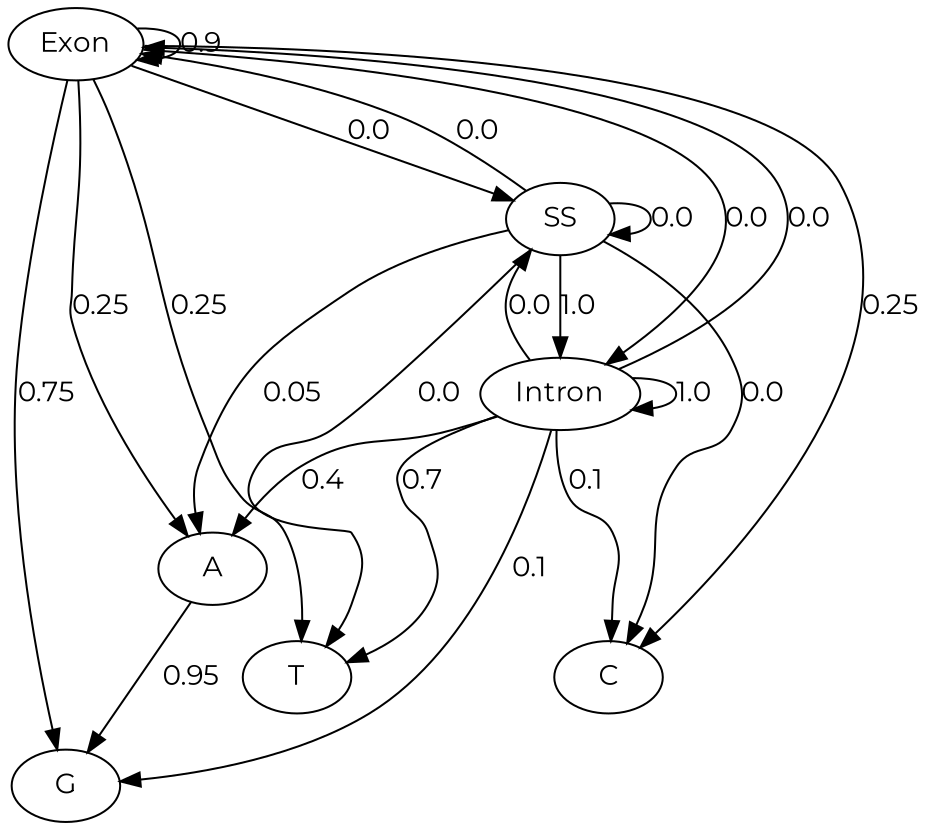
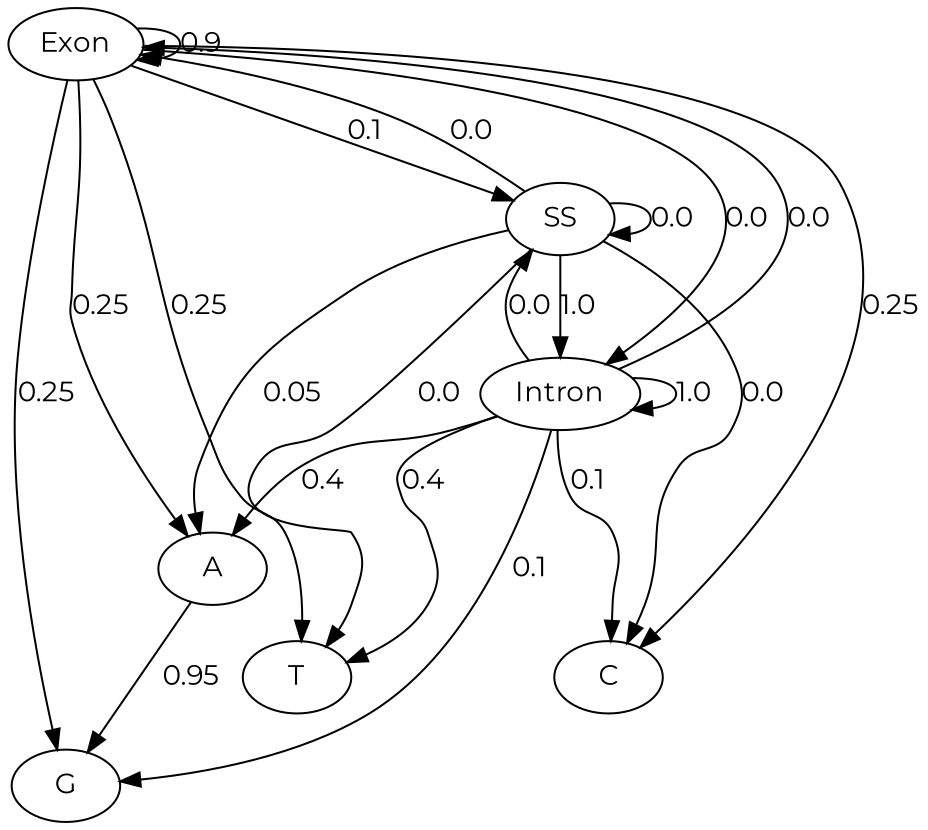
(369, 132) -> (365, 132)
(47, 394) -> (47, 394)
(423, 481) -> (424, 481)
